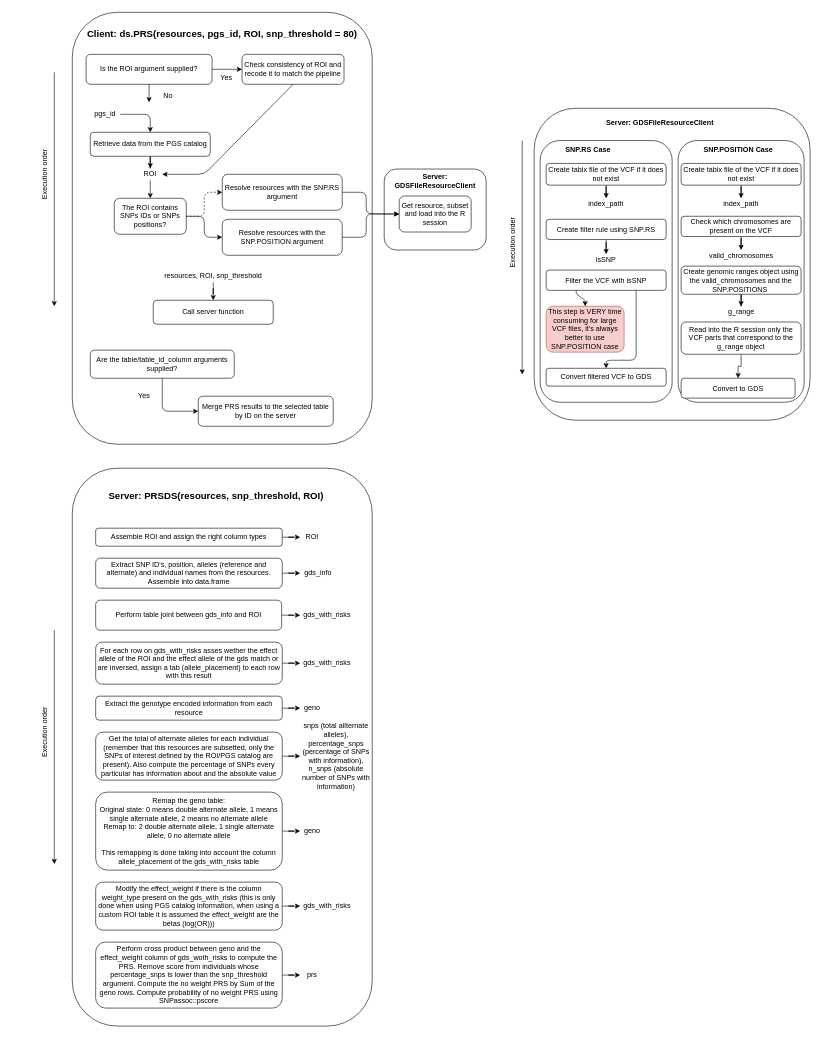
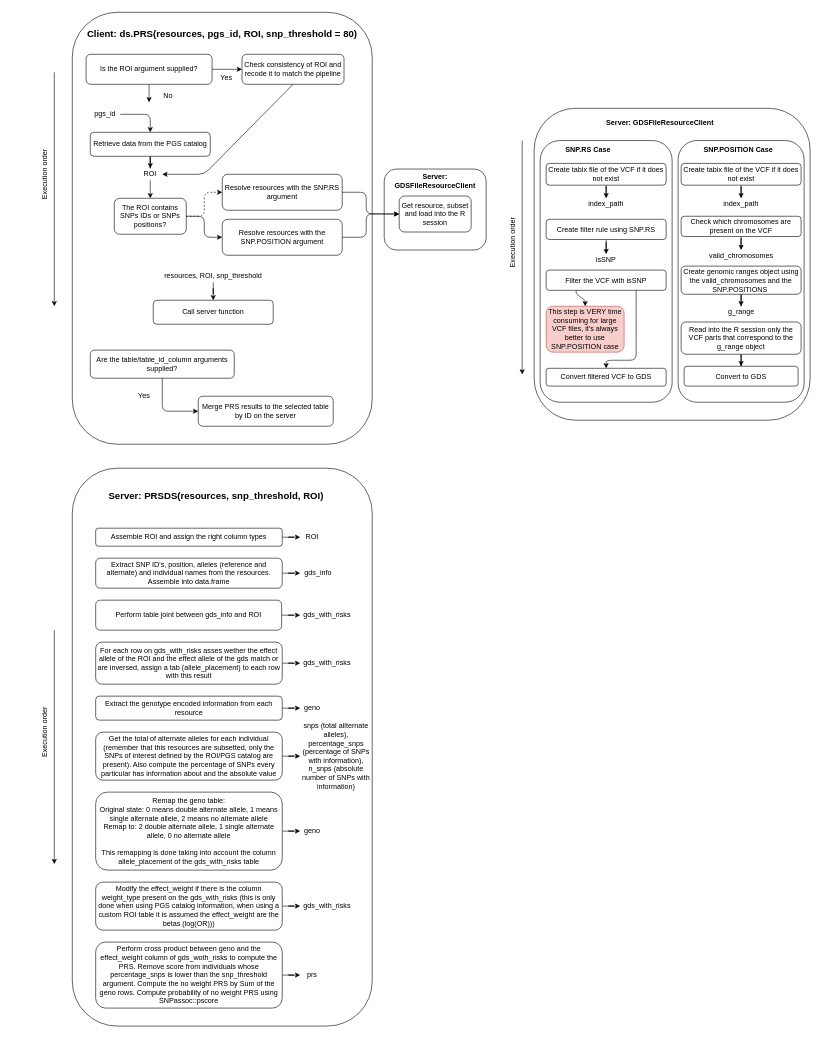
(738, 388) -> (741, 376)
